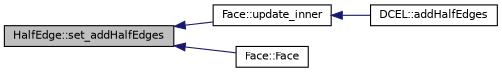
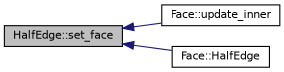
(434, 15) -> none
(89, 36) -> (63, 36)
(272, 57) -> (221, 57)
